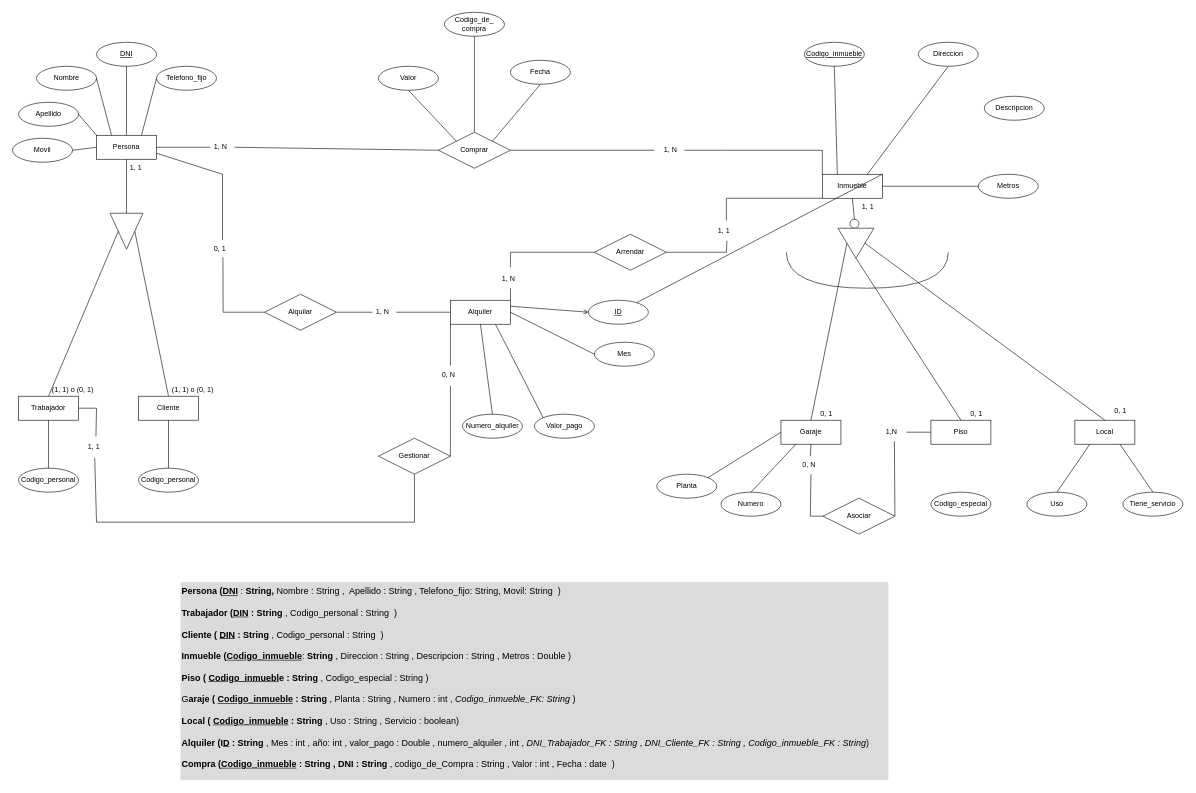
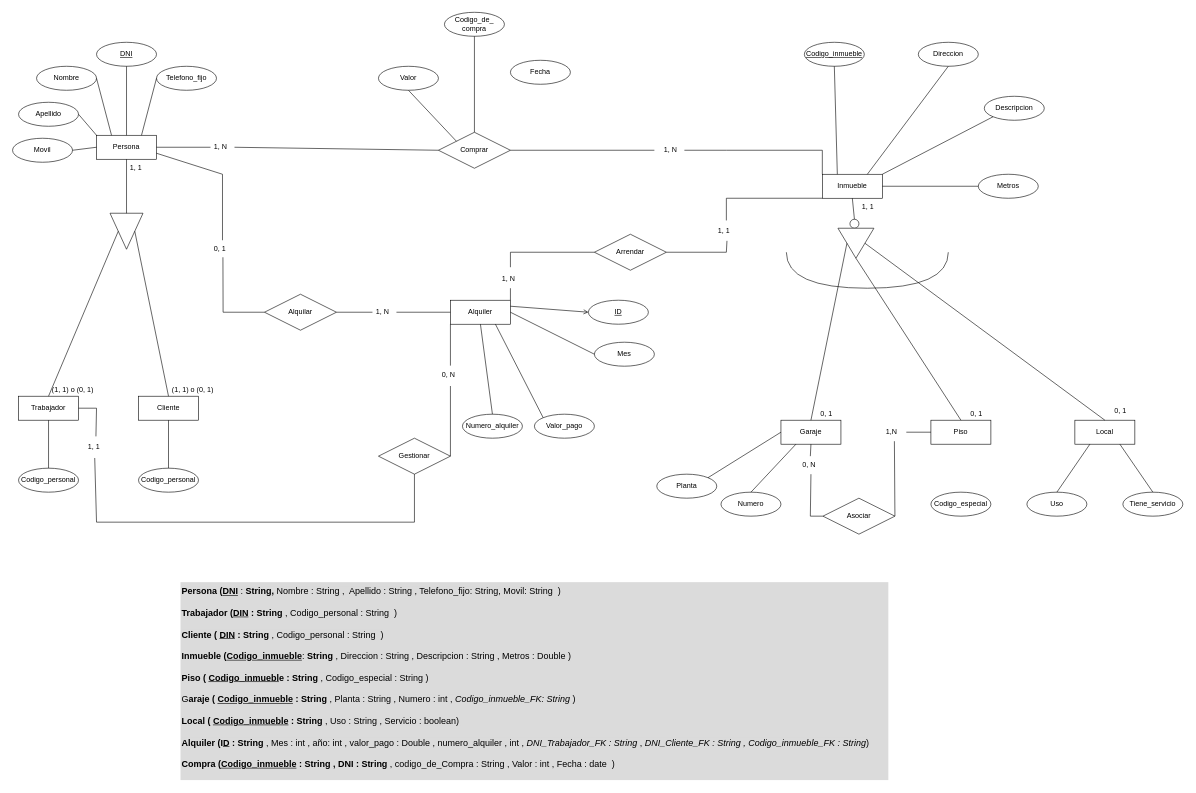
(516, 113) -> none
(760, 238) -> (938, 146)
